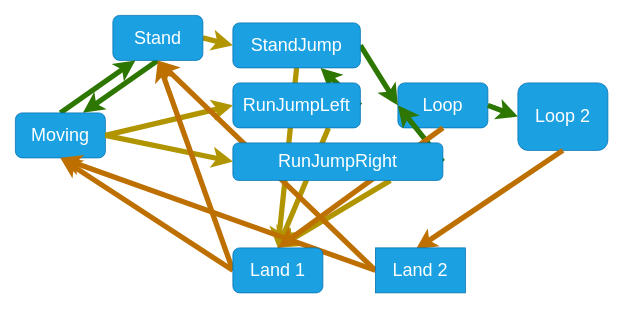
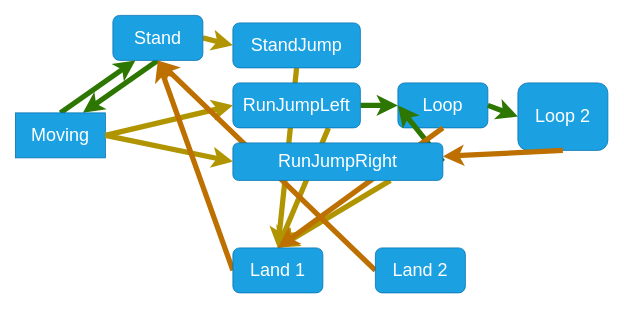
(375, 69) -> none
(334, 80) -> (373, 105)
(60, 135) -> (60, 135)
(495, 196) -> (509, 153)
(174, 198) -> none
(151, 217) -> none
(420, 270) -> (420, 270)
